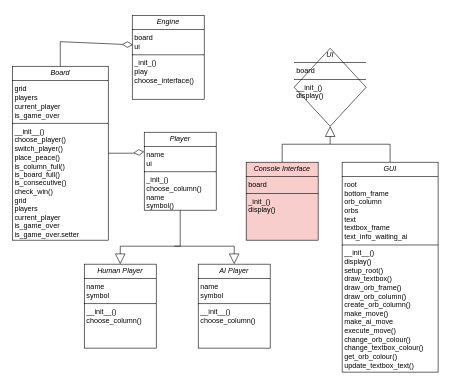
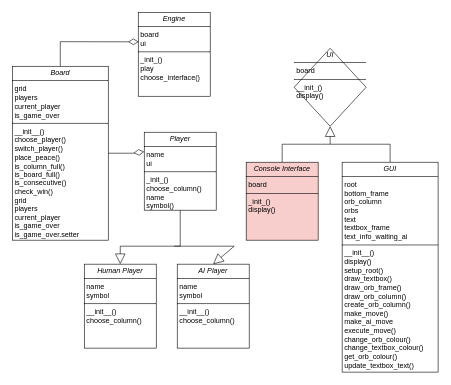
(168, 57) -> (174, 54)
(234, 306) -> (213, 306)
